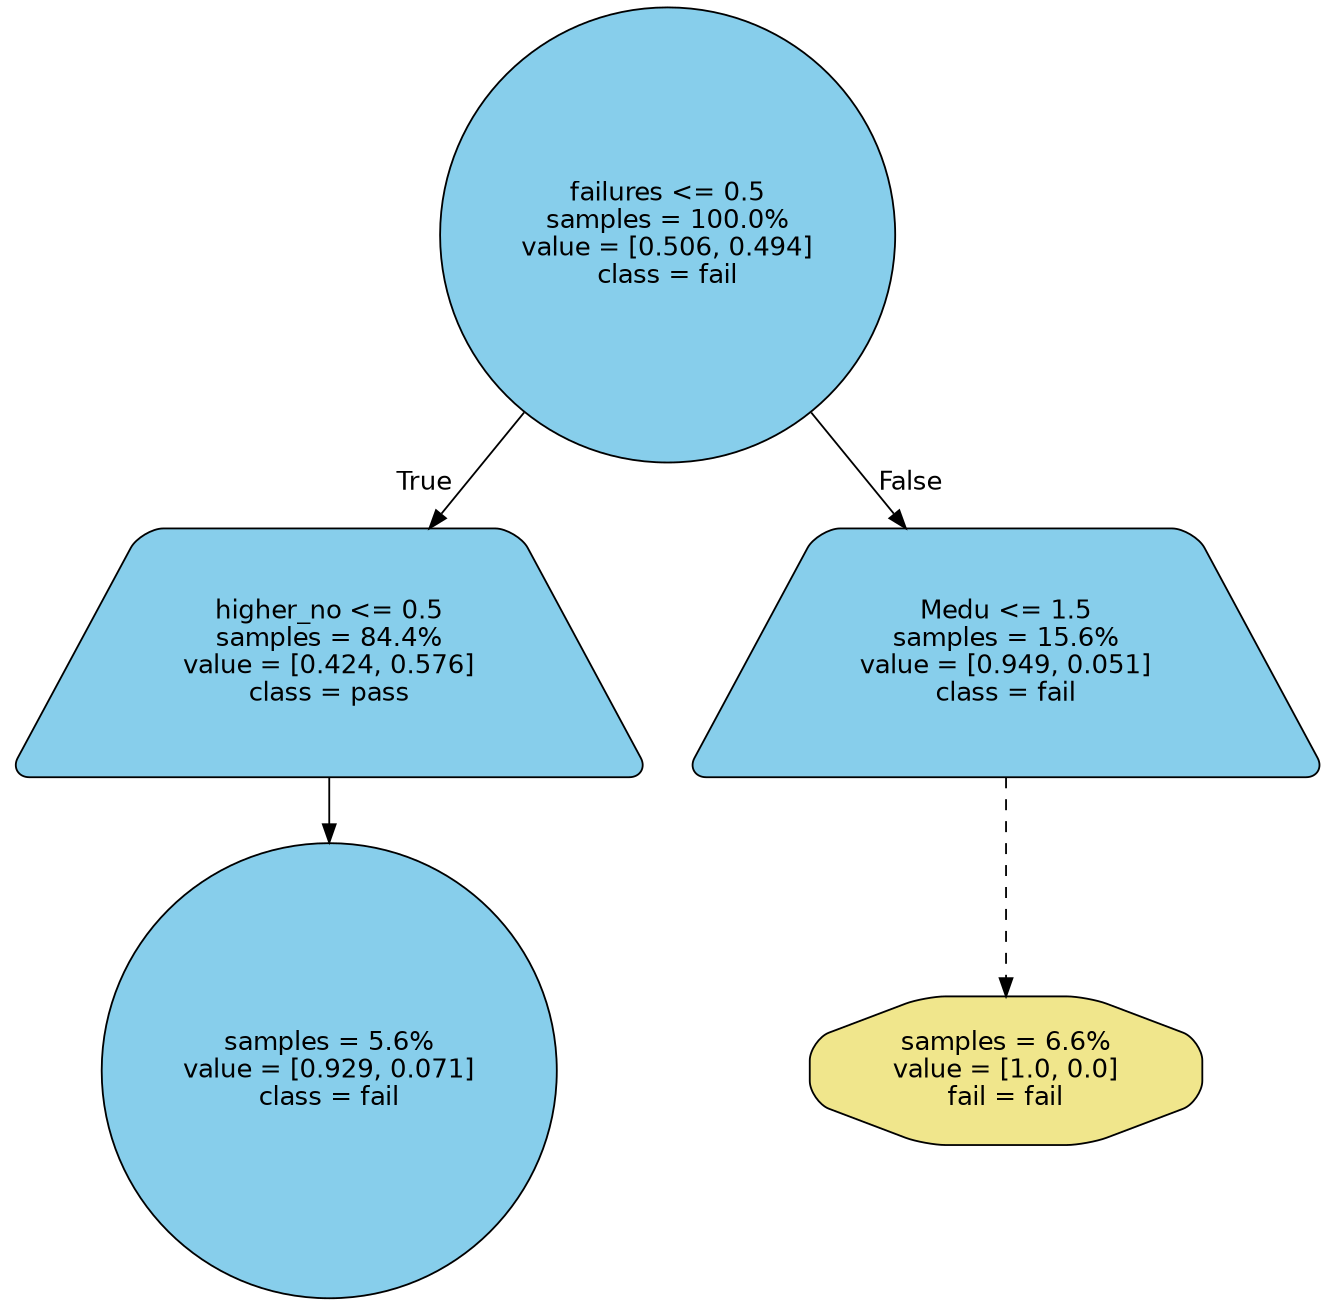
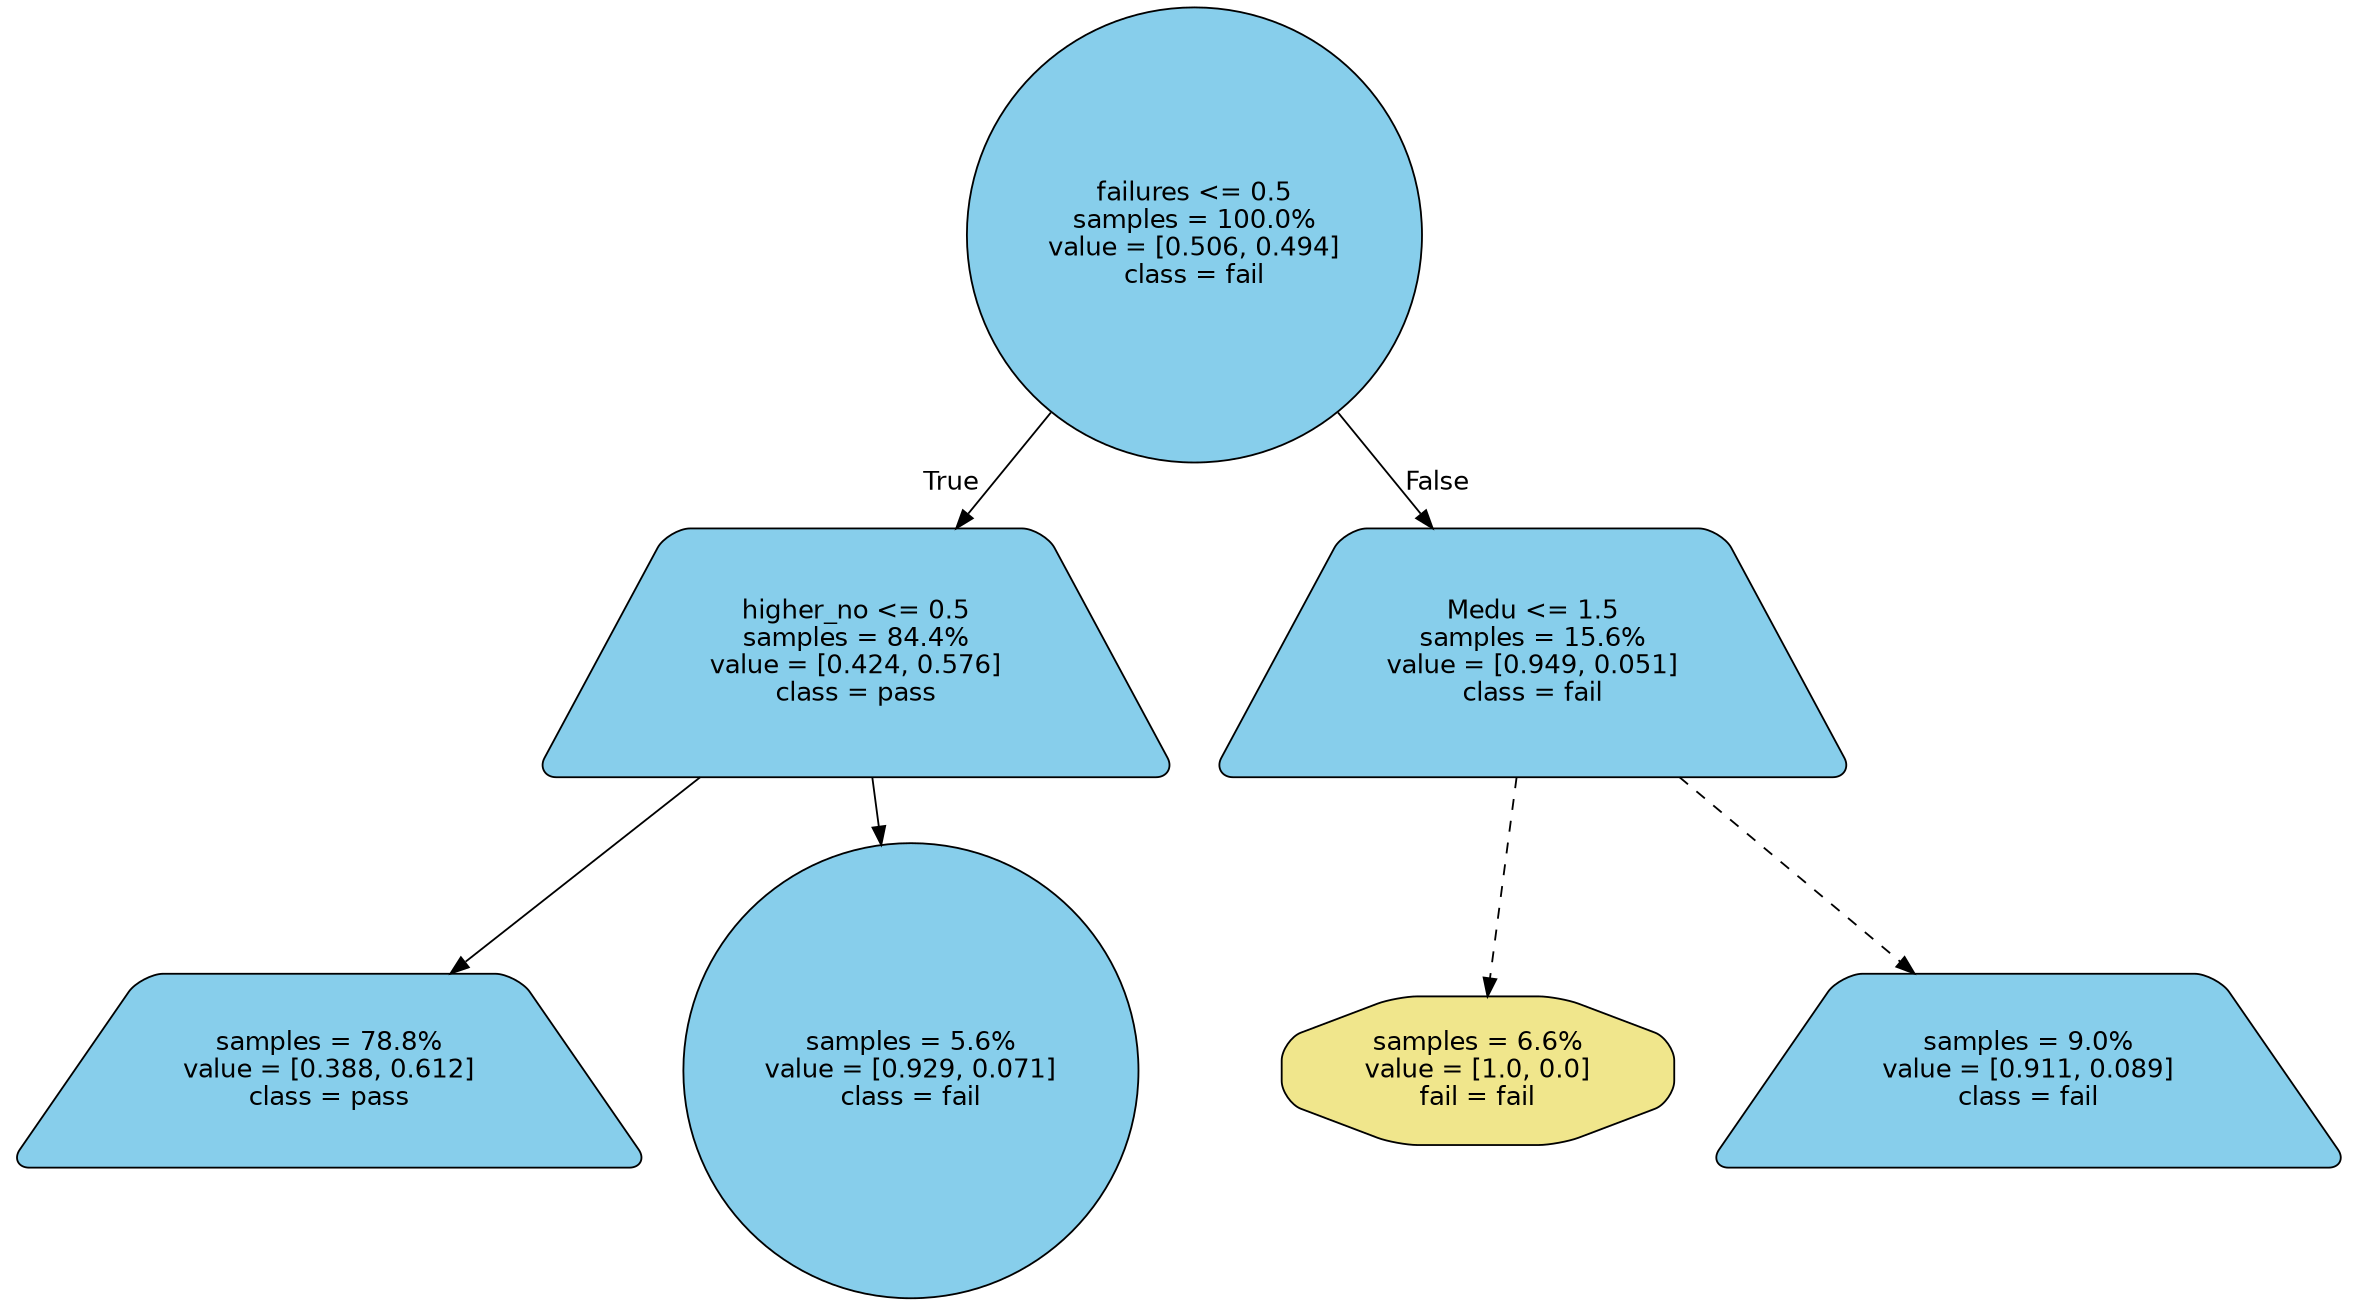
none -> (329, 1071)
none -> (2029, 1071)
